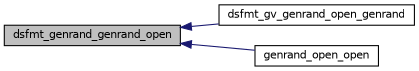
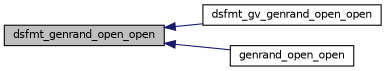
(317, 15) -> (292, 15)
(92, 35) -> (84, 35)
